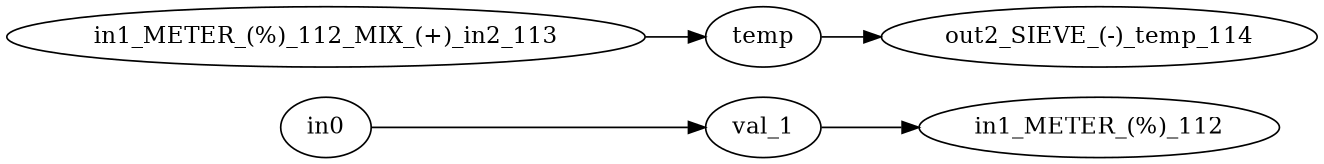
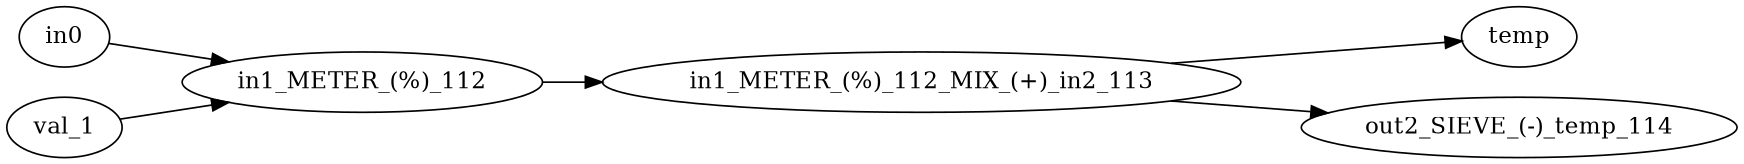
(843, 37) -> (1241, 106)
none -> (564, 82)
(530, 127) -> (160, 51)
